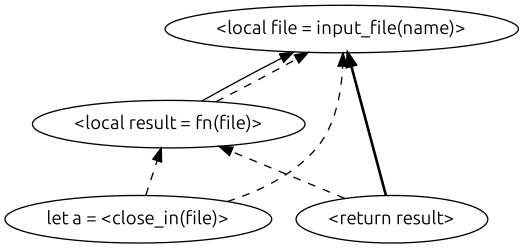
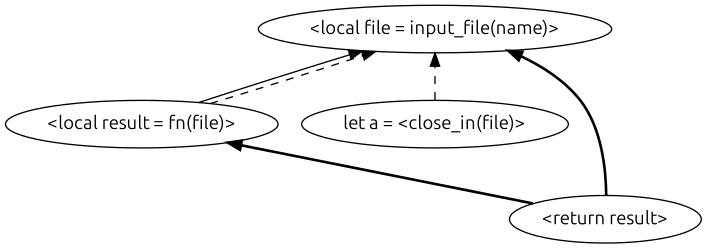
(151, 178) -> none
(296, 178) -> (387, 174)
